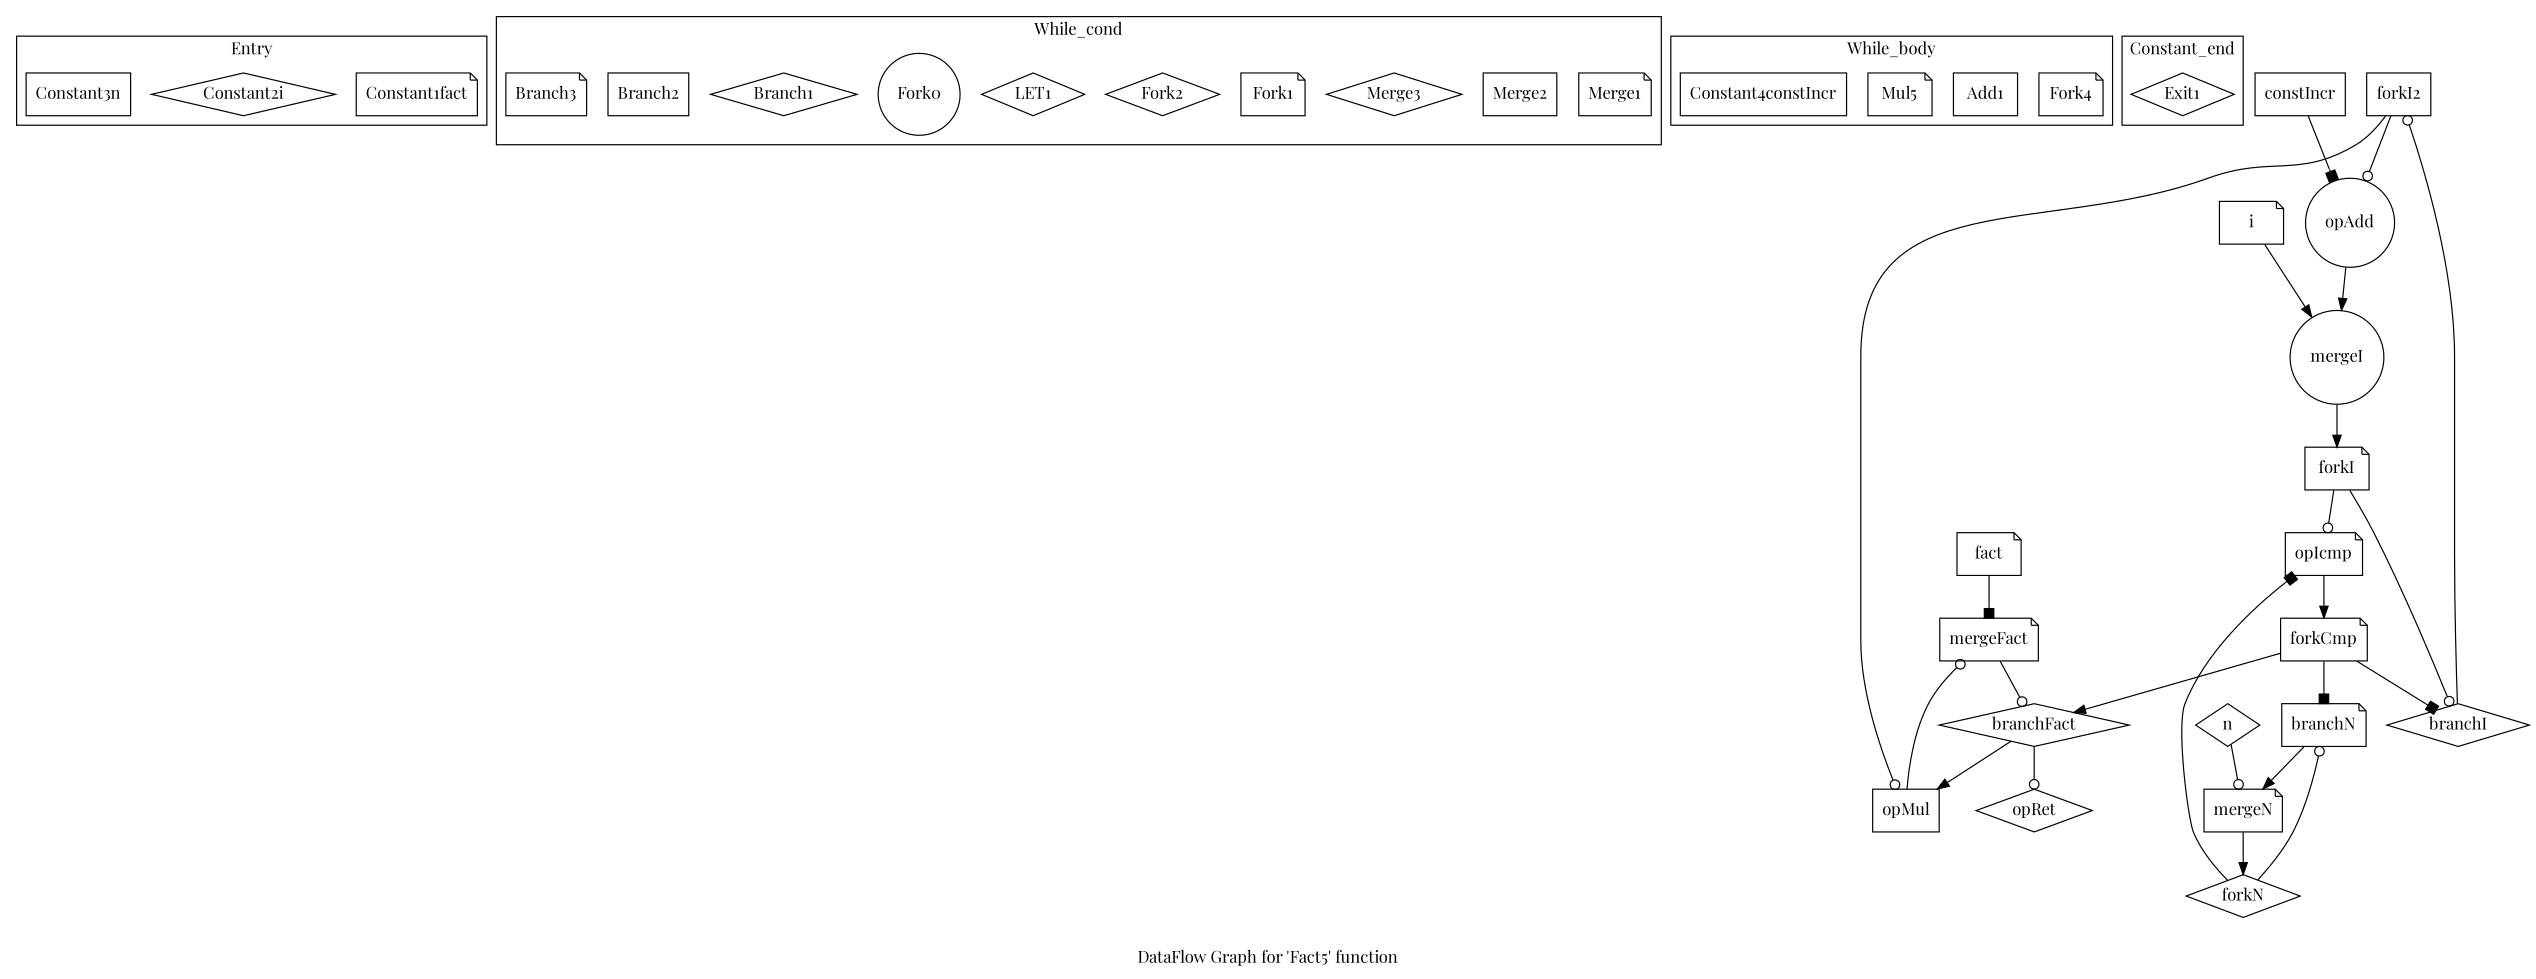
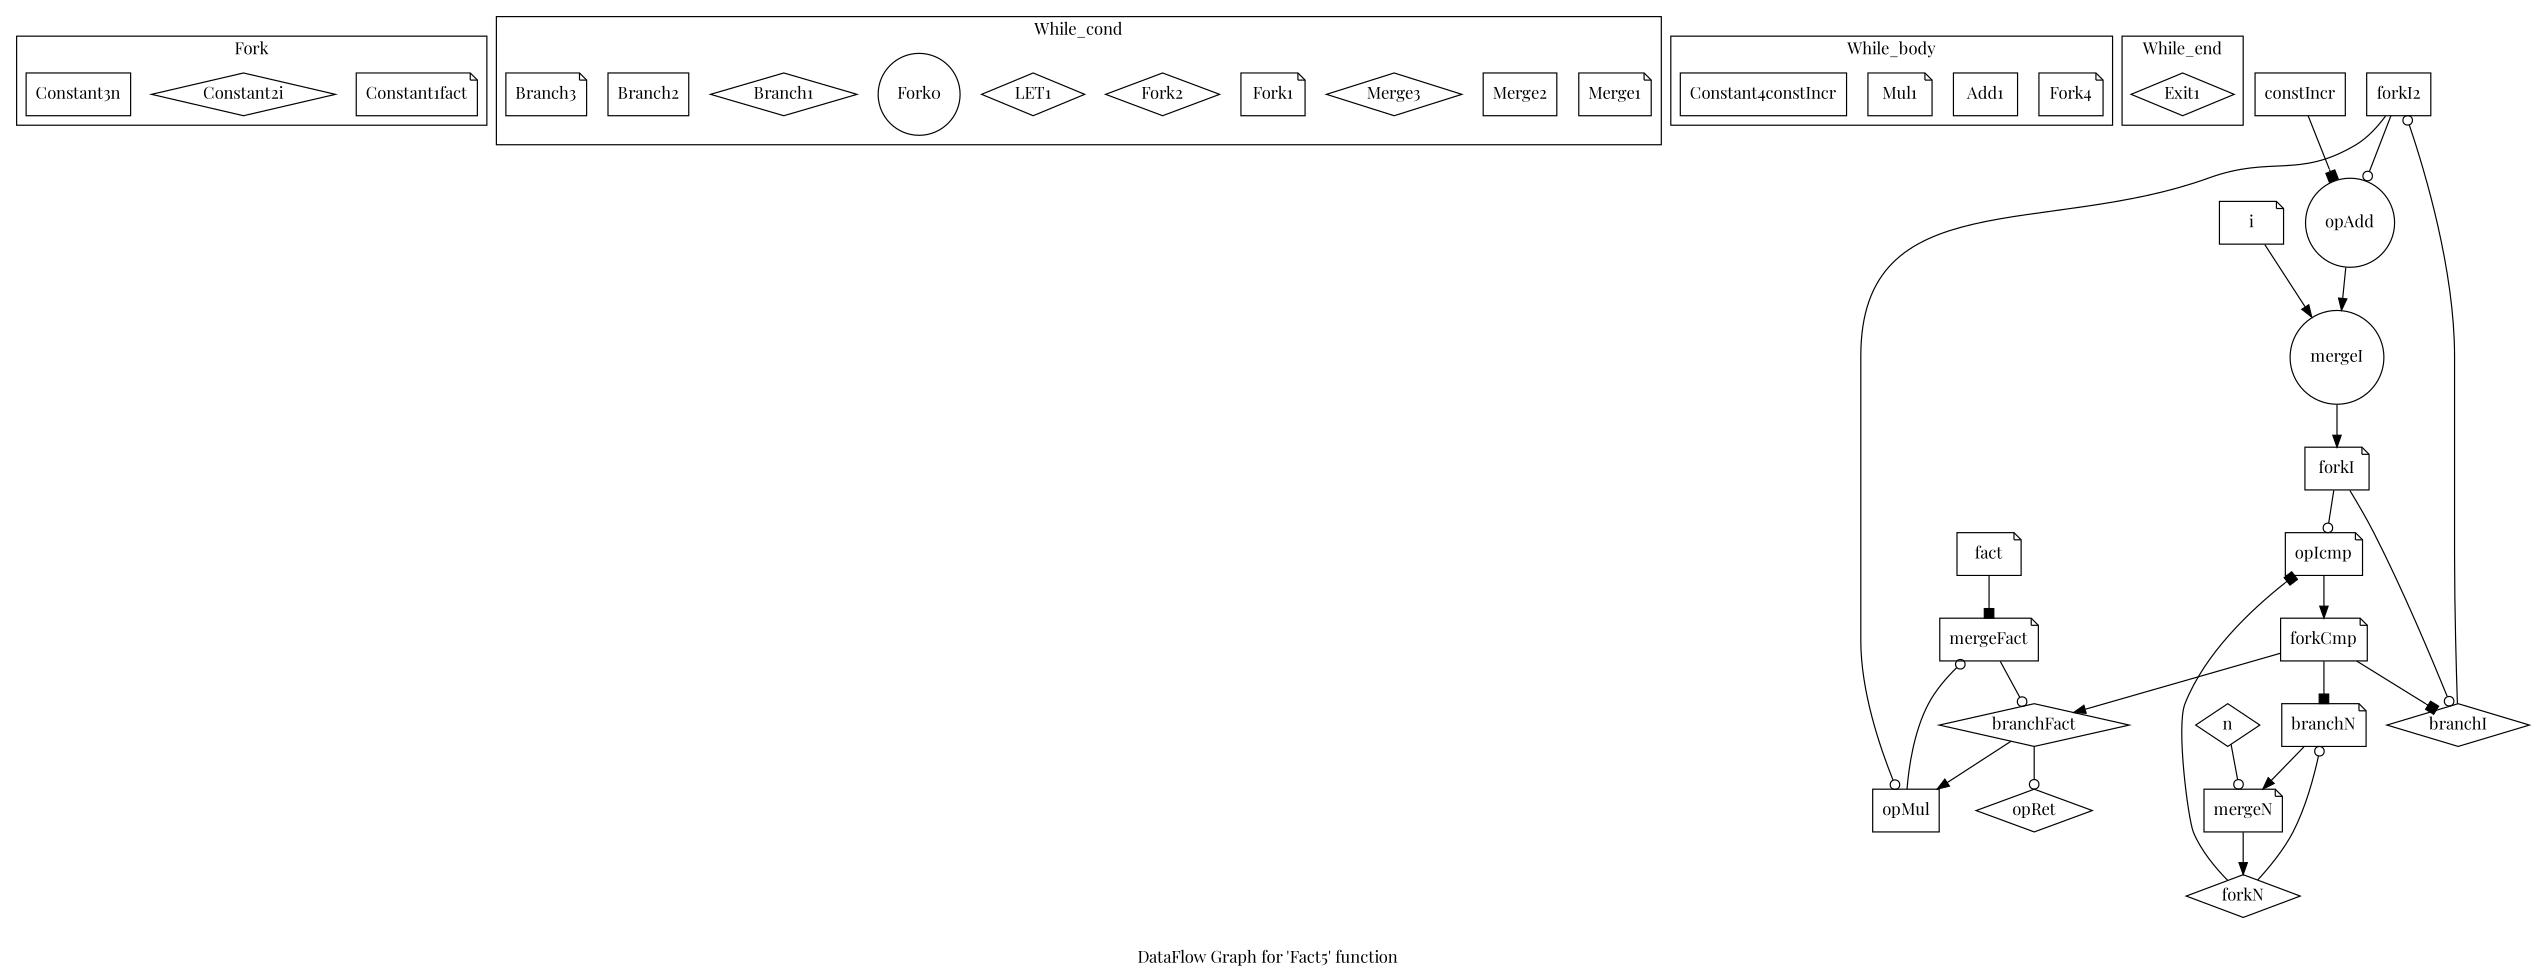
(252, 50) -> (252, 50)
(2183, 50) -> (2183, 50)
(1900, 94) -> (1900, 94)
